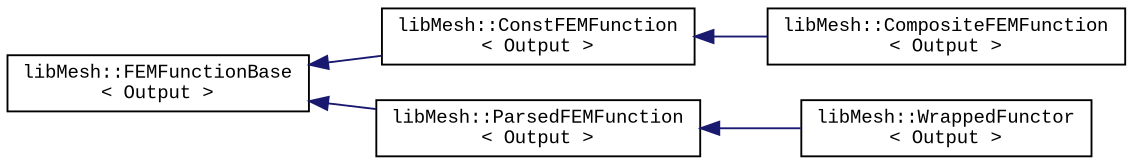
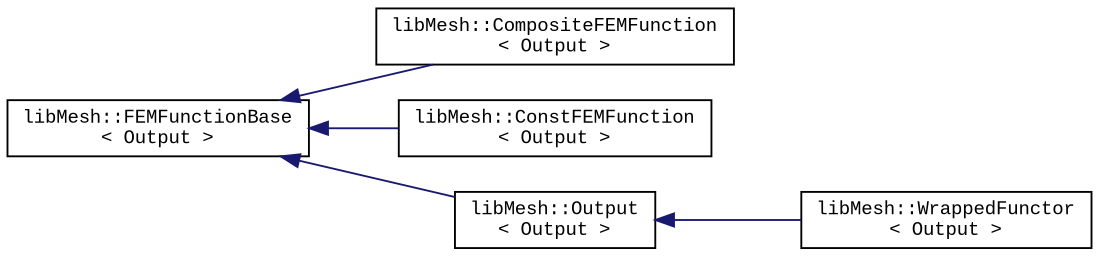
(740, 37) -> (366, 80)
(538, 128) -> (555, 220)
